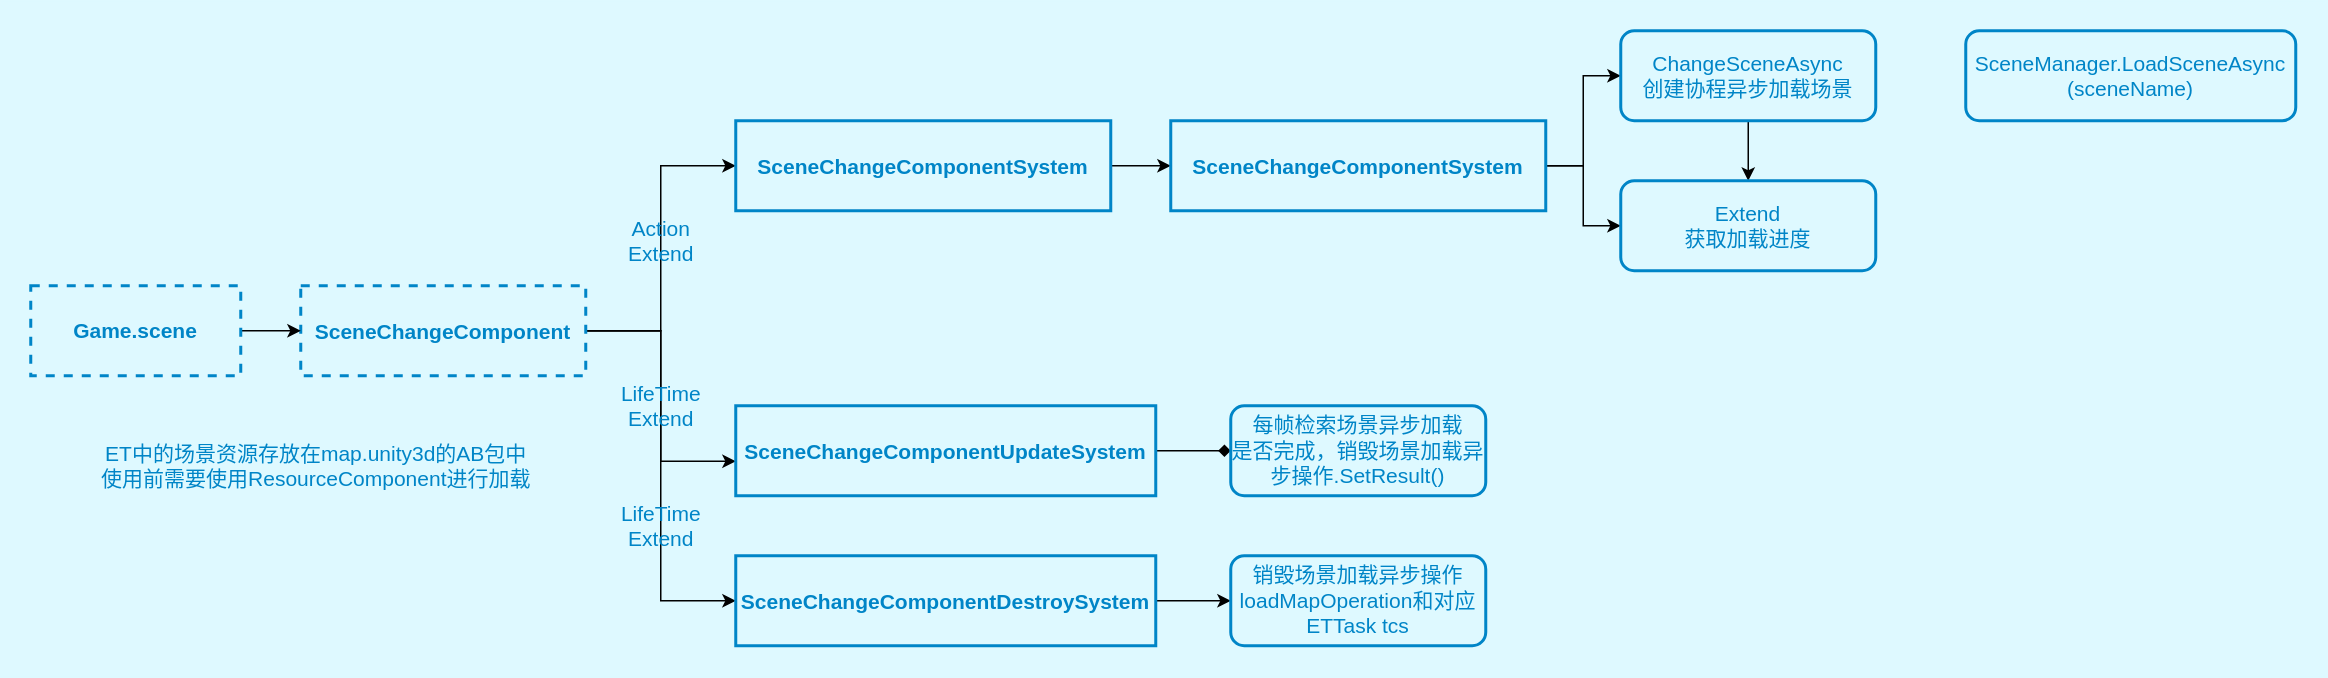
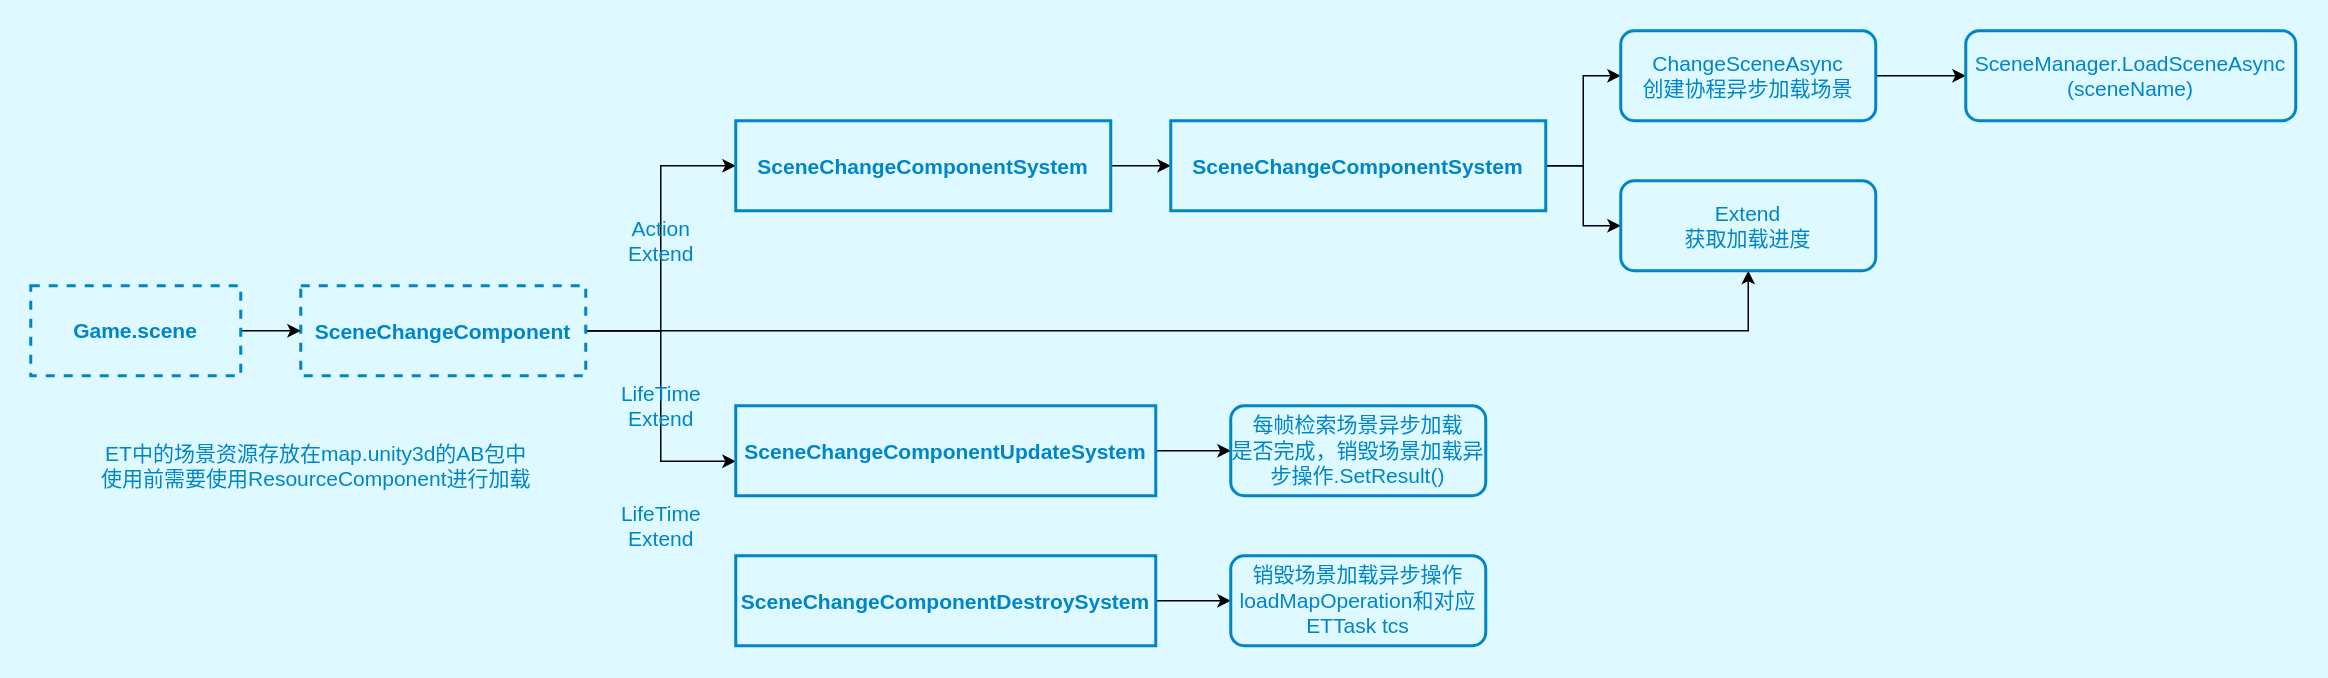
(1748, 146) -> (1916, 76)
(1218, 451) -> (1219, 451)
(661, 592) -> (1230, 331)
